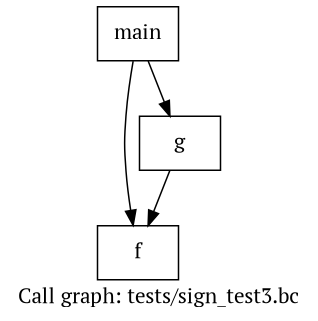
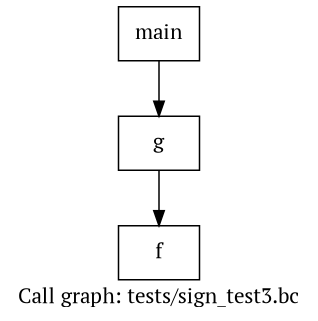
(125, 136) -> none
